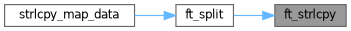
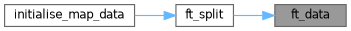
(70, 16) -> (70, 16)
(310, 16) -> (310, 16)
